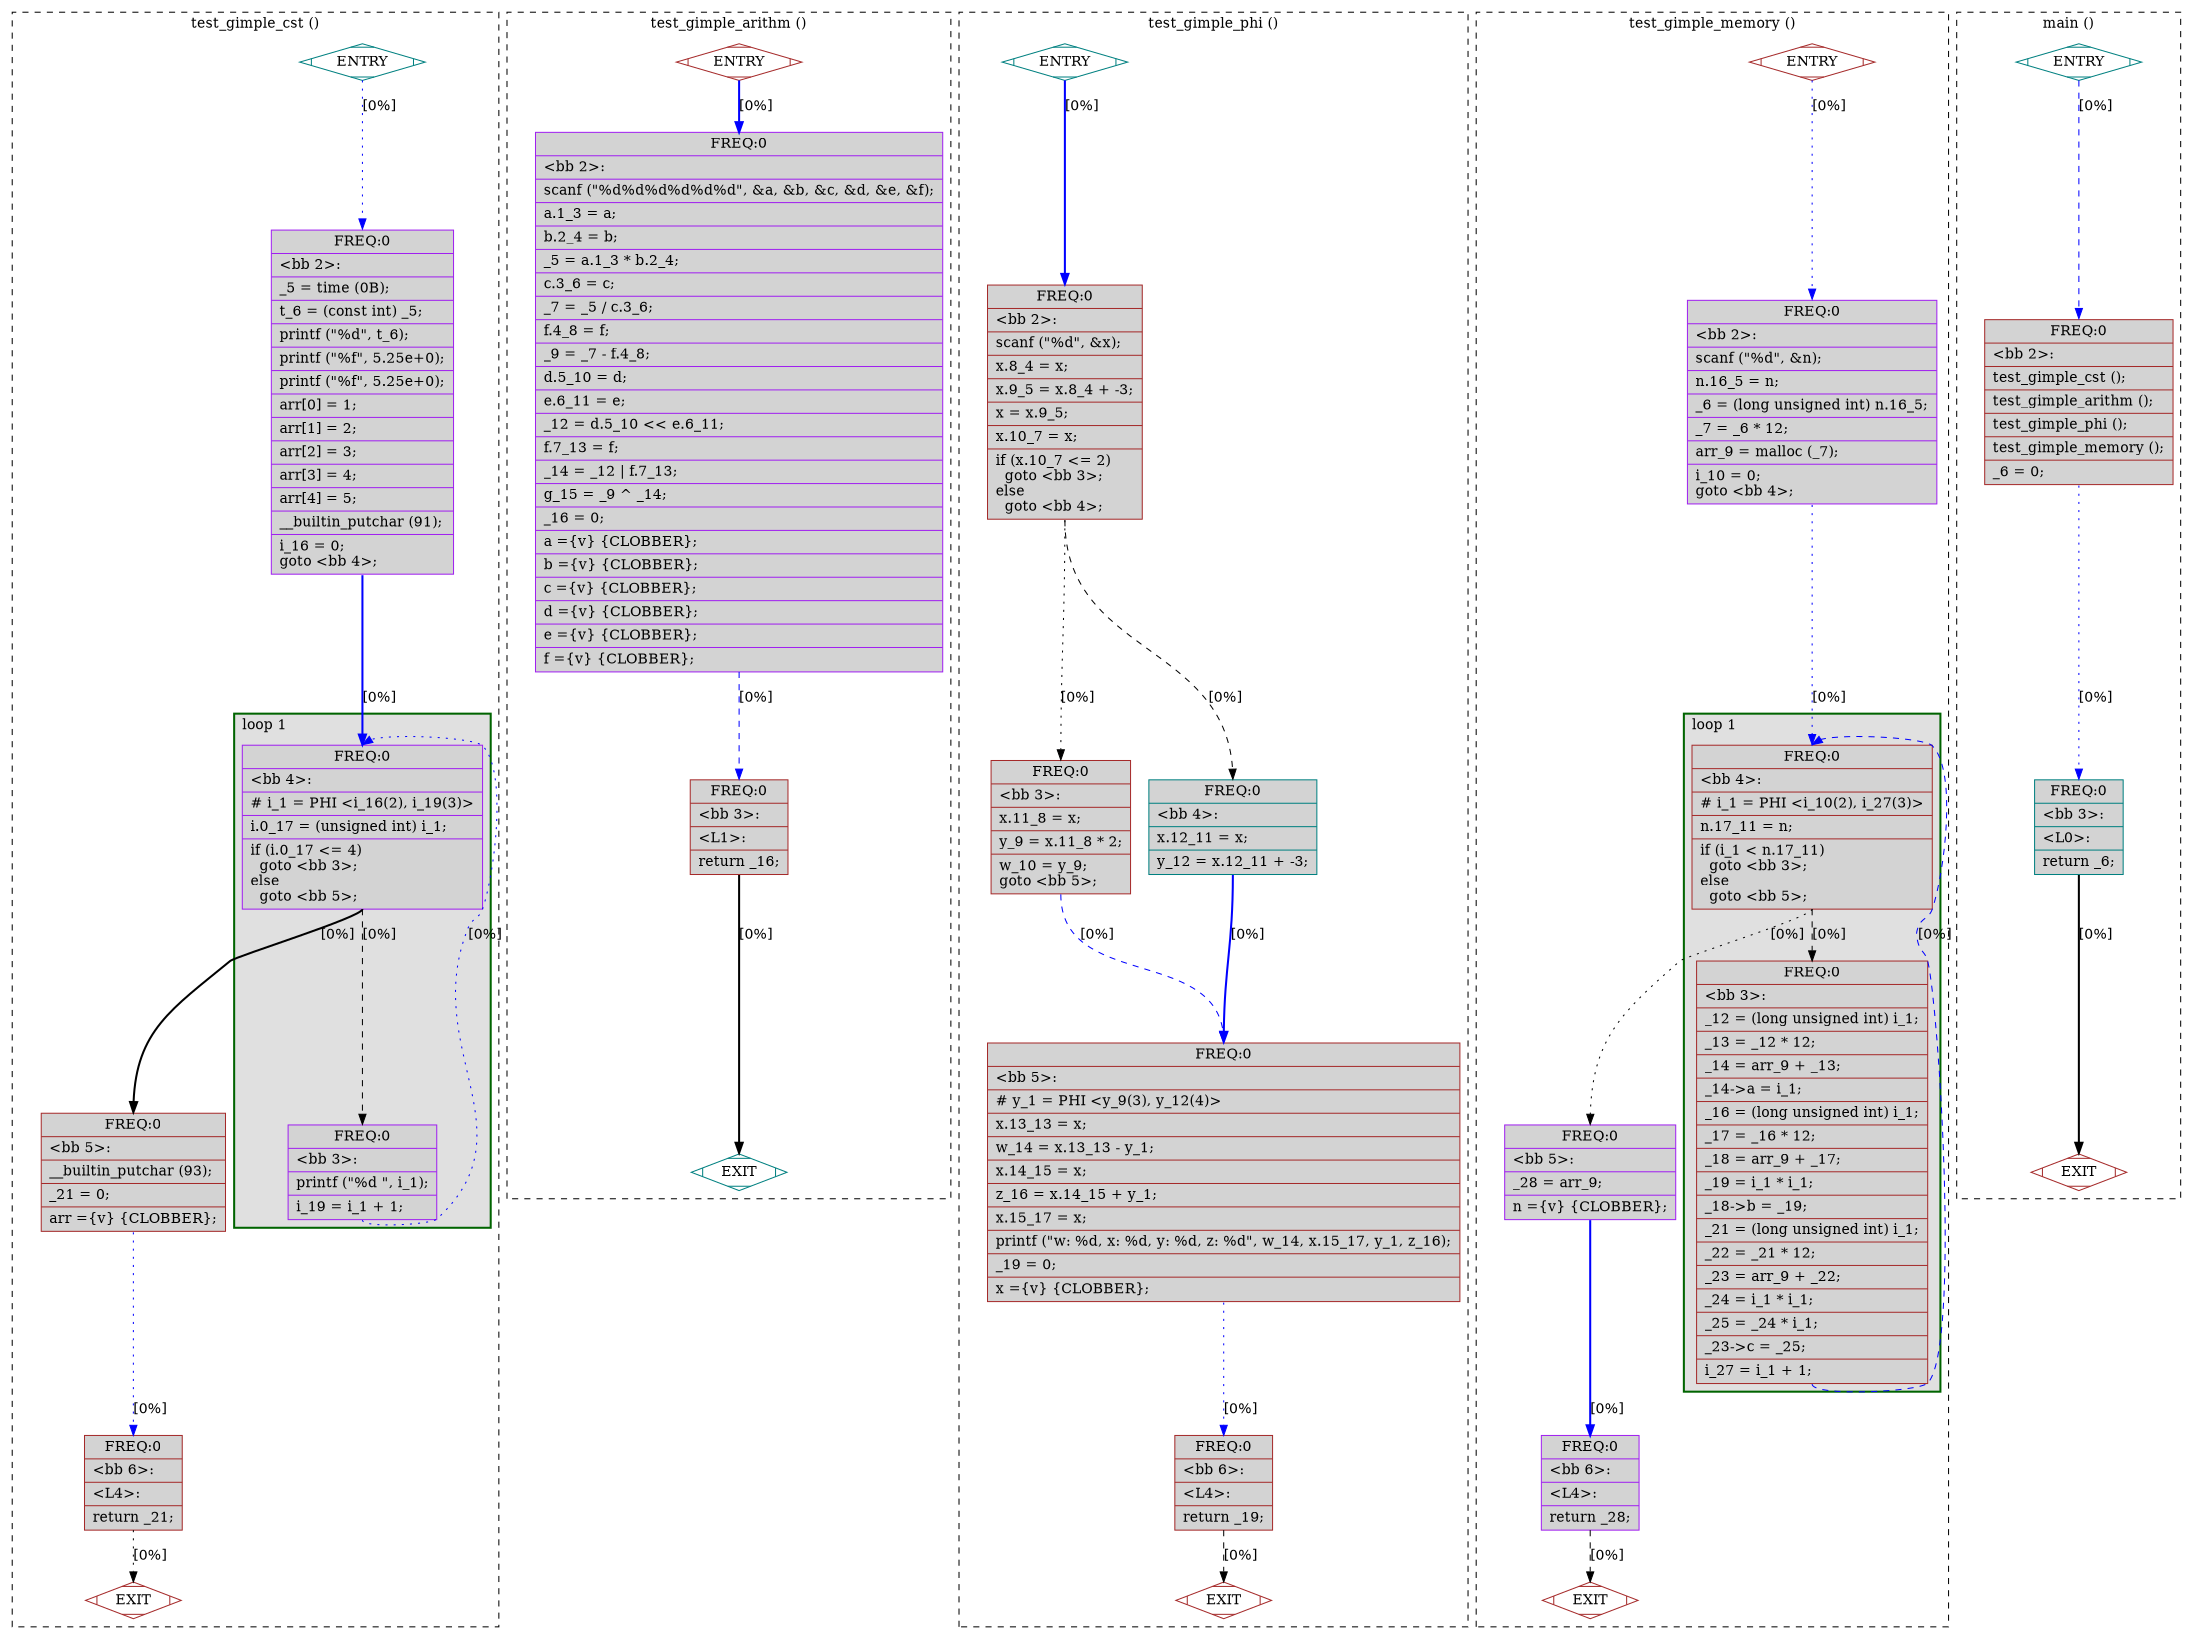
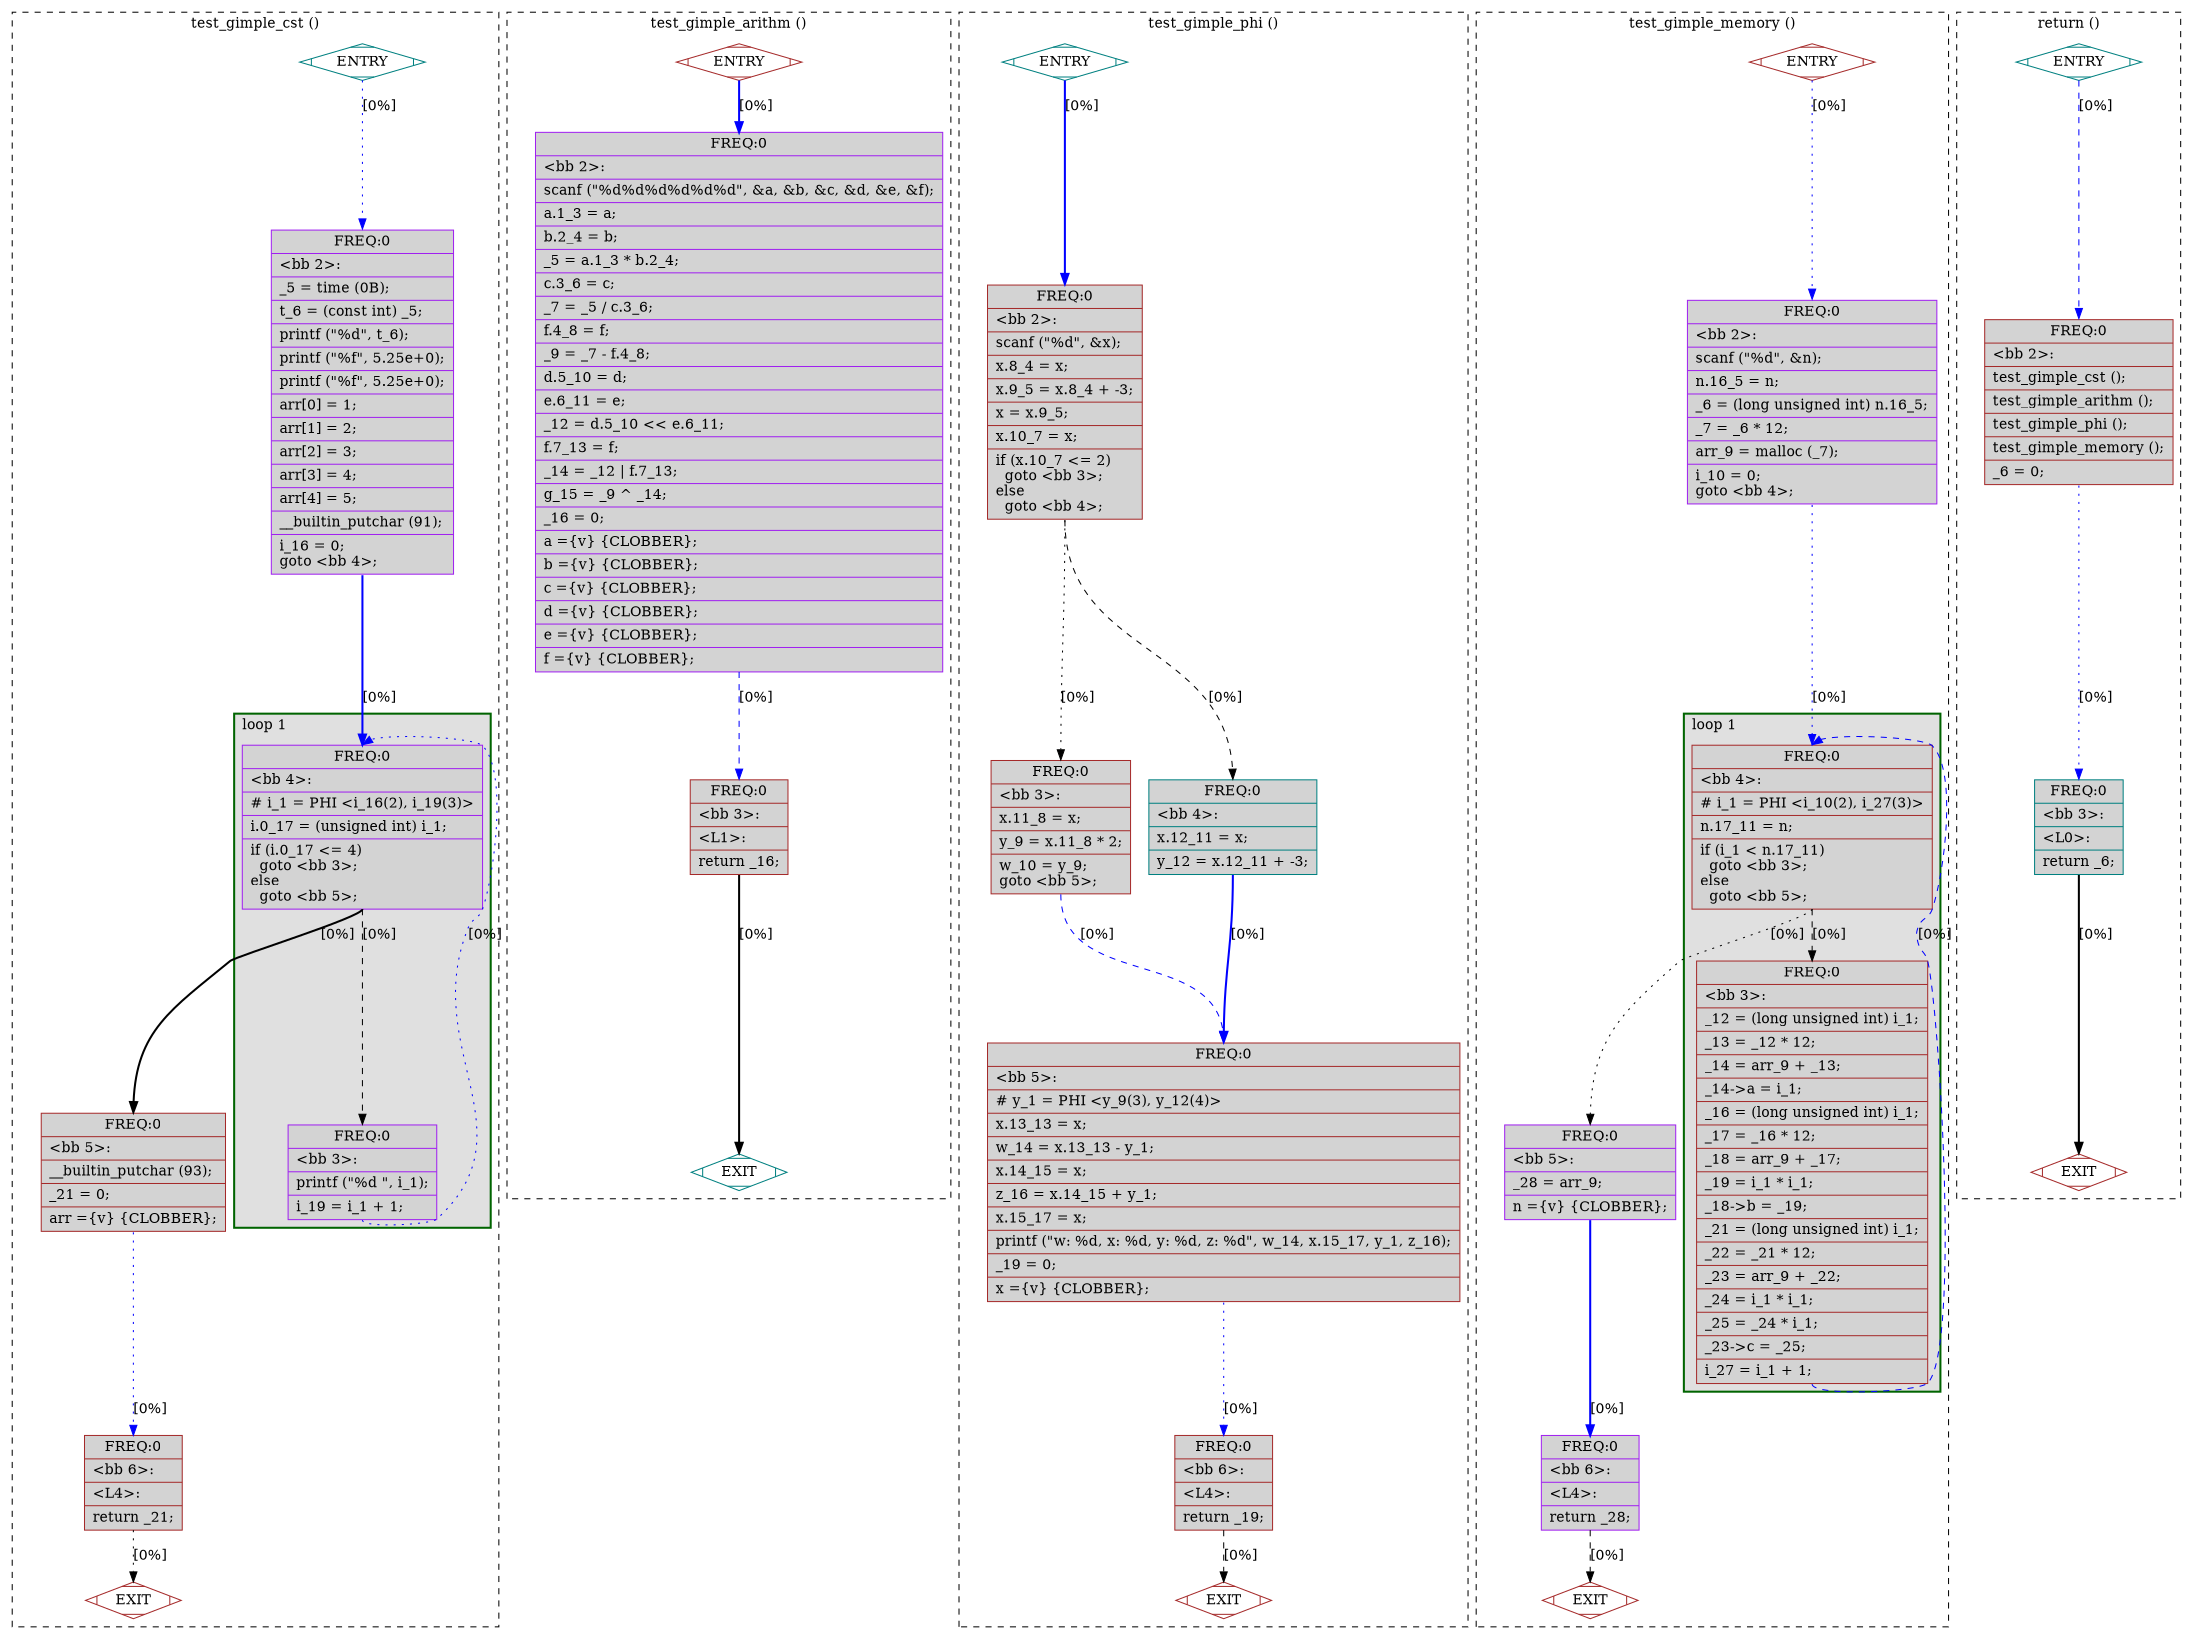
(2069, 24) -> (2069, 24)
